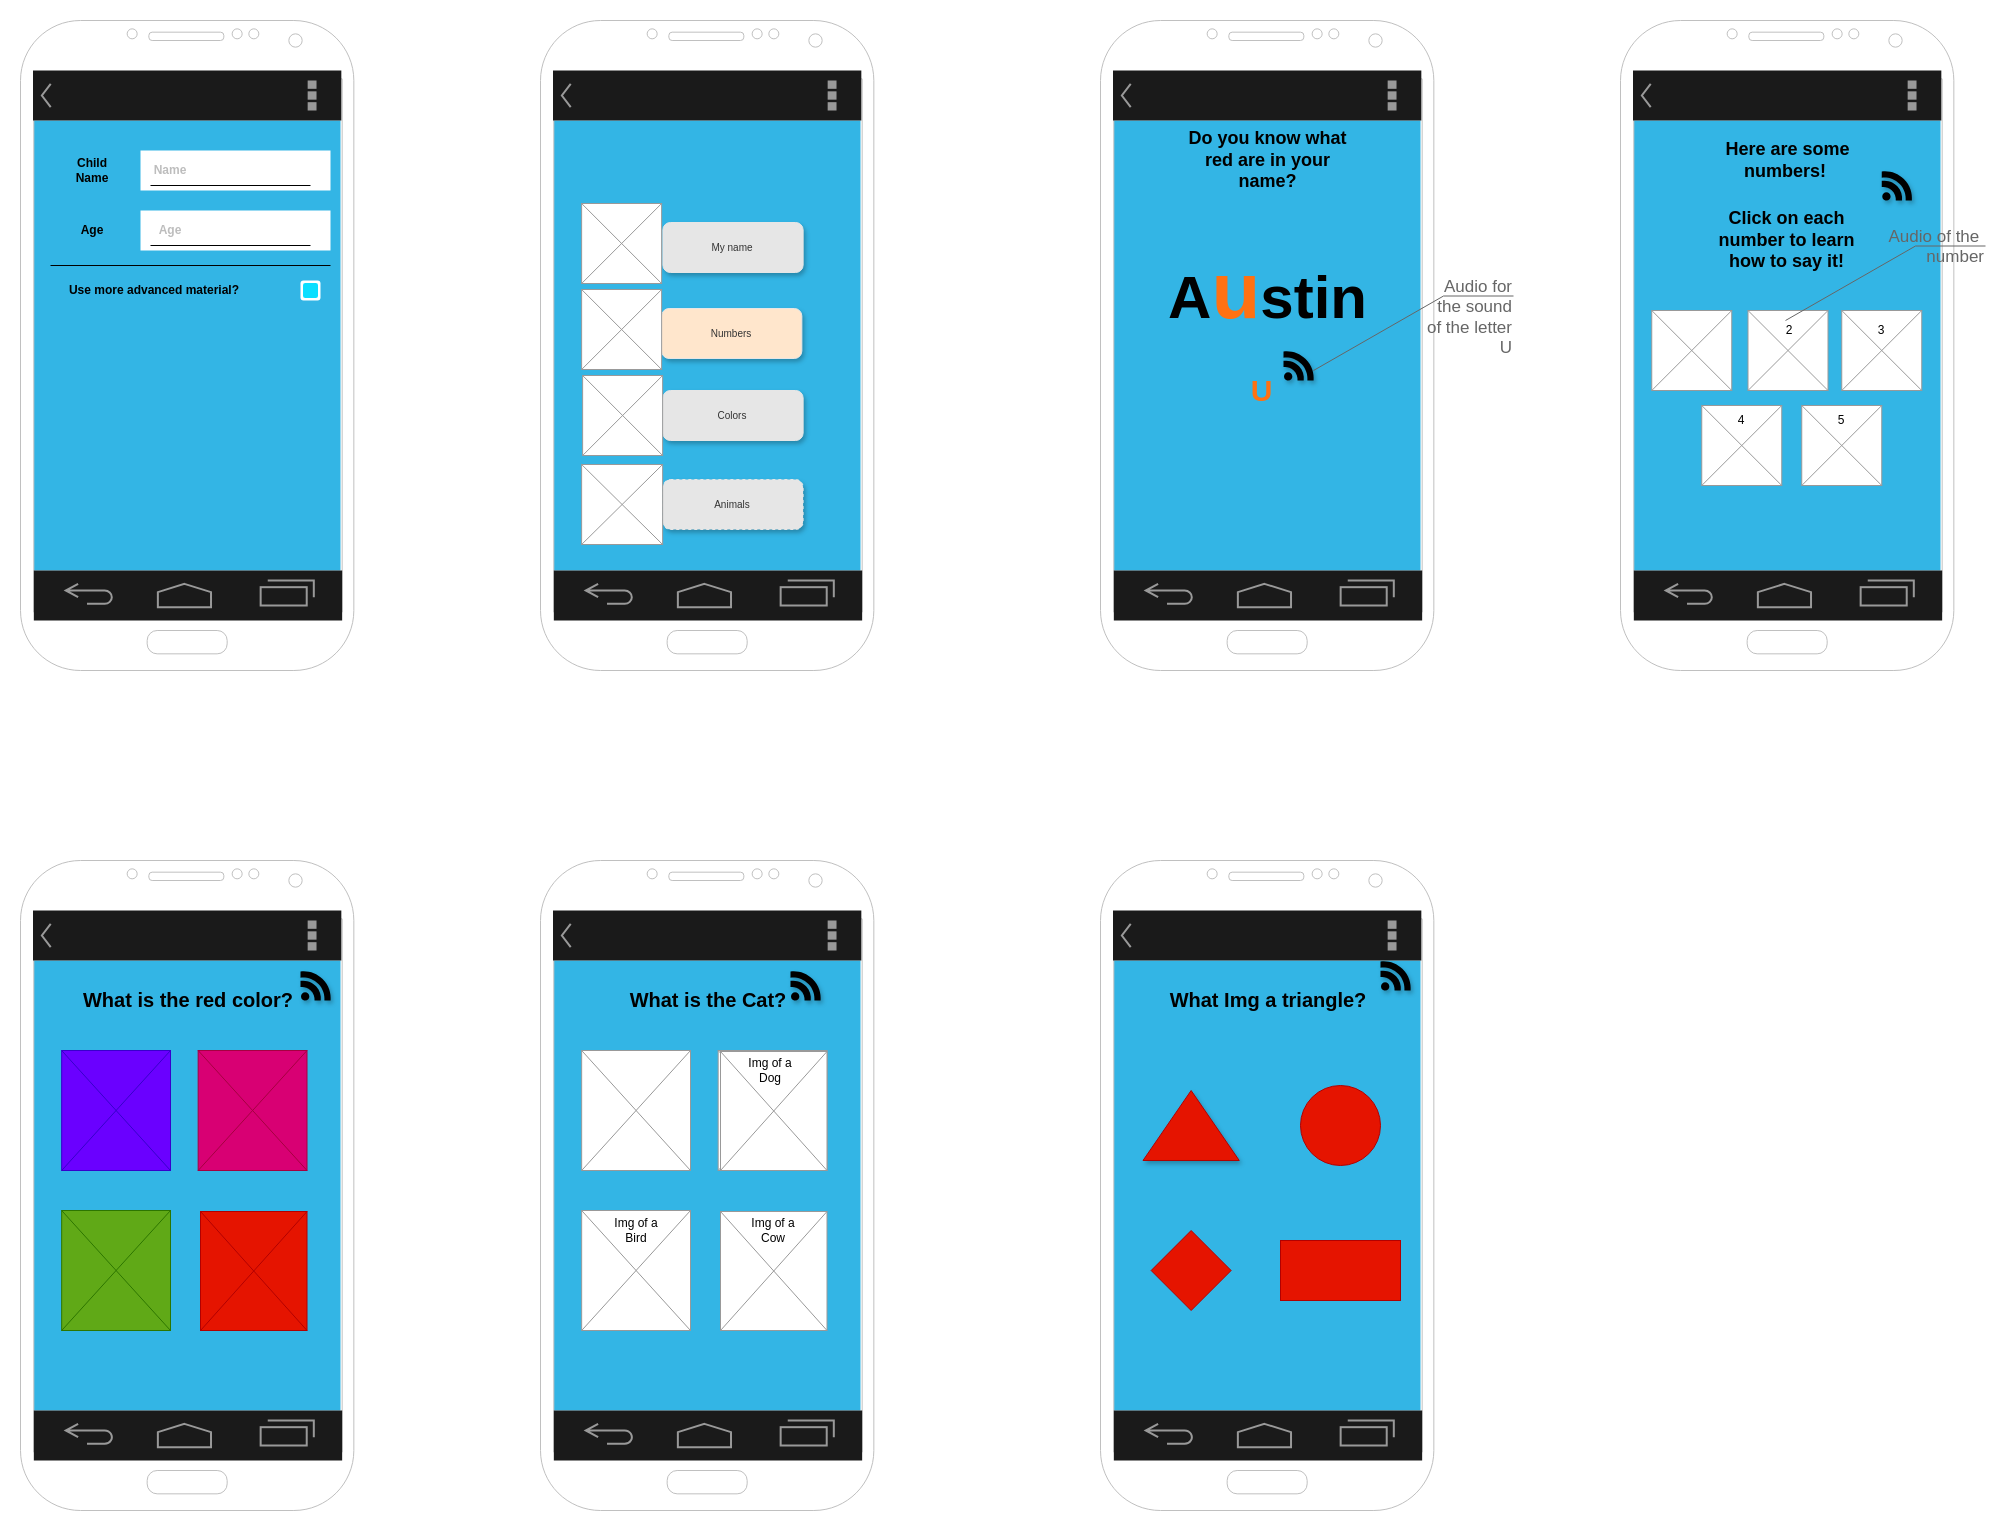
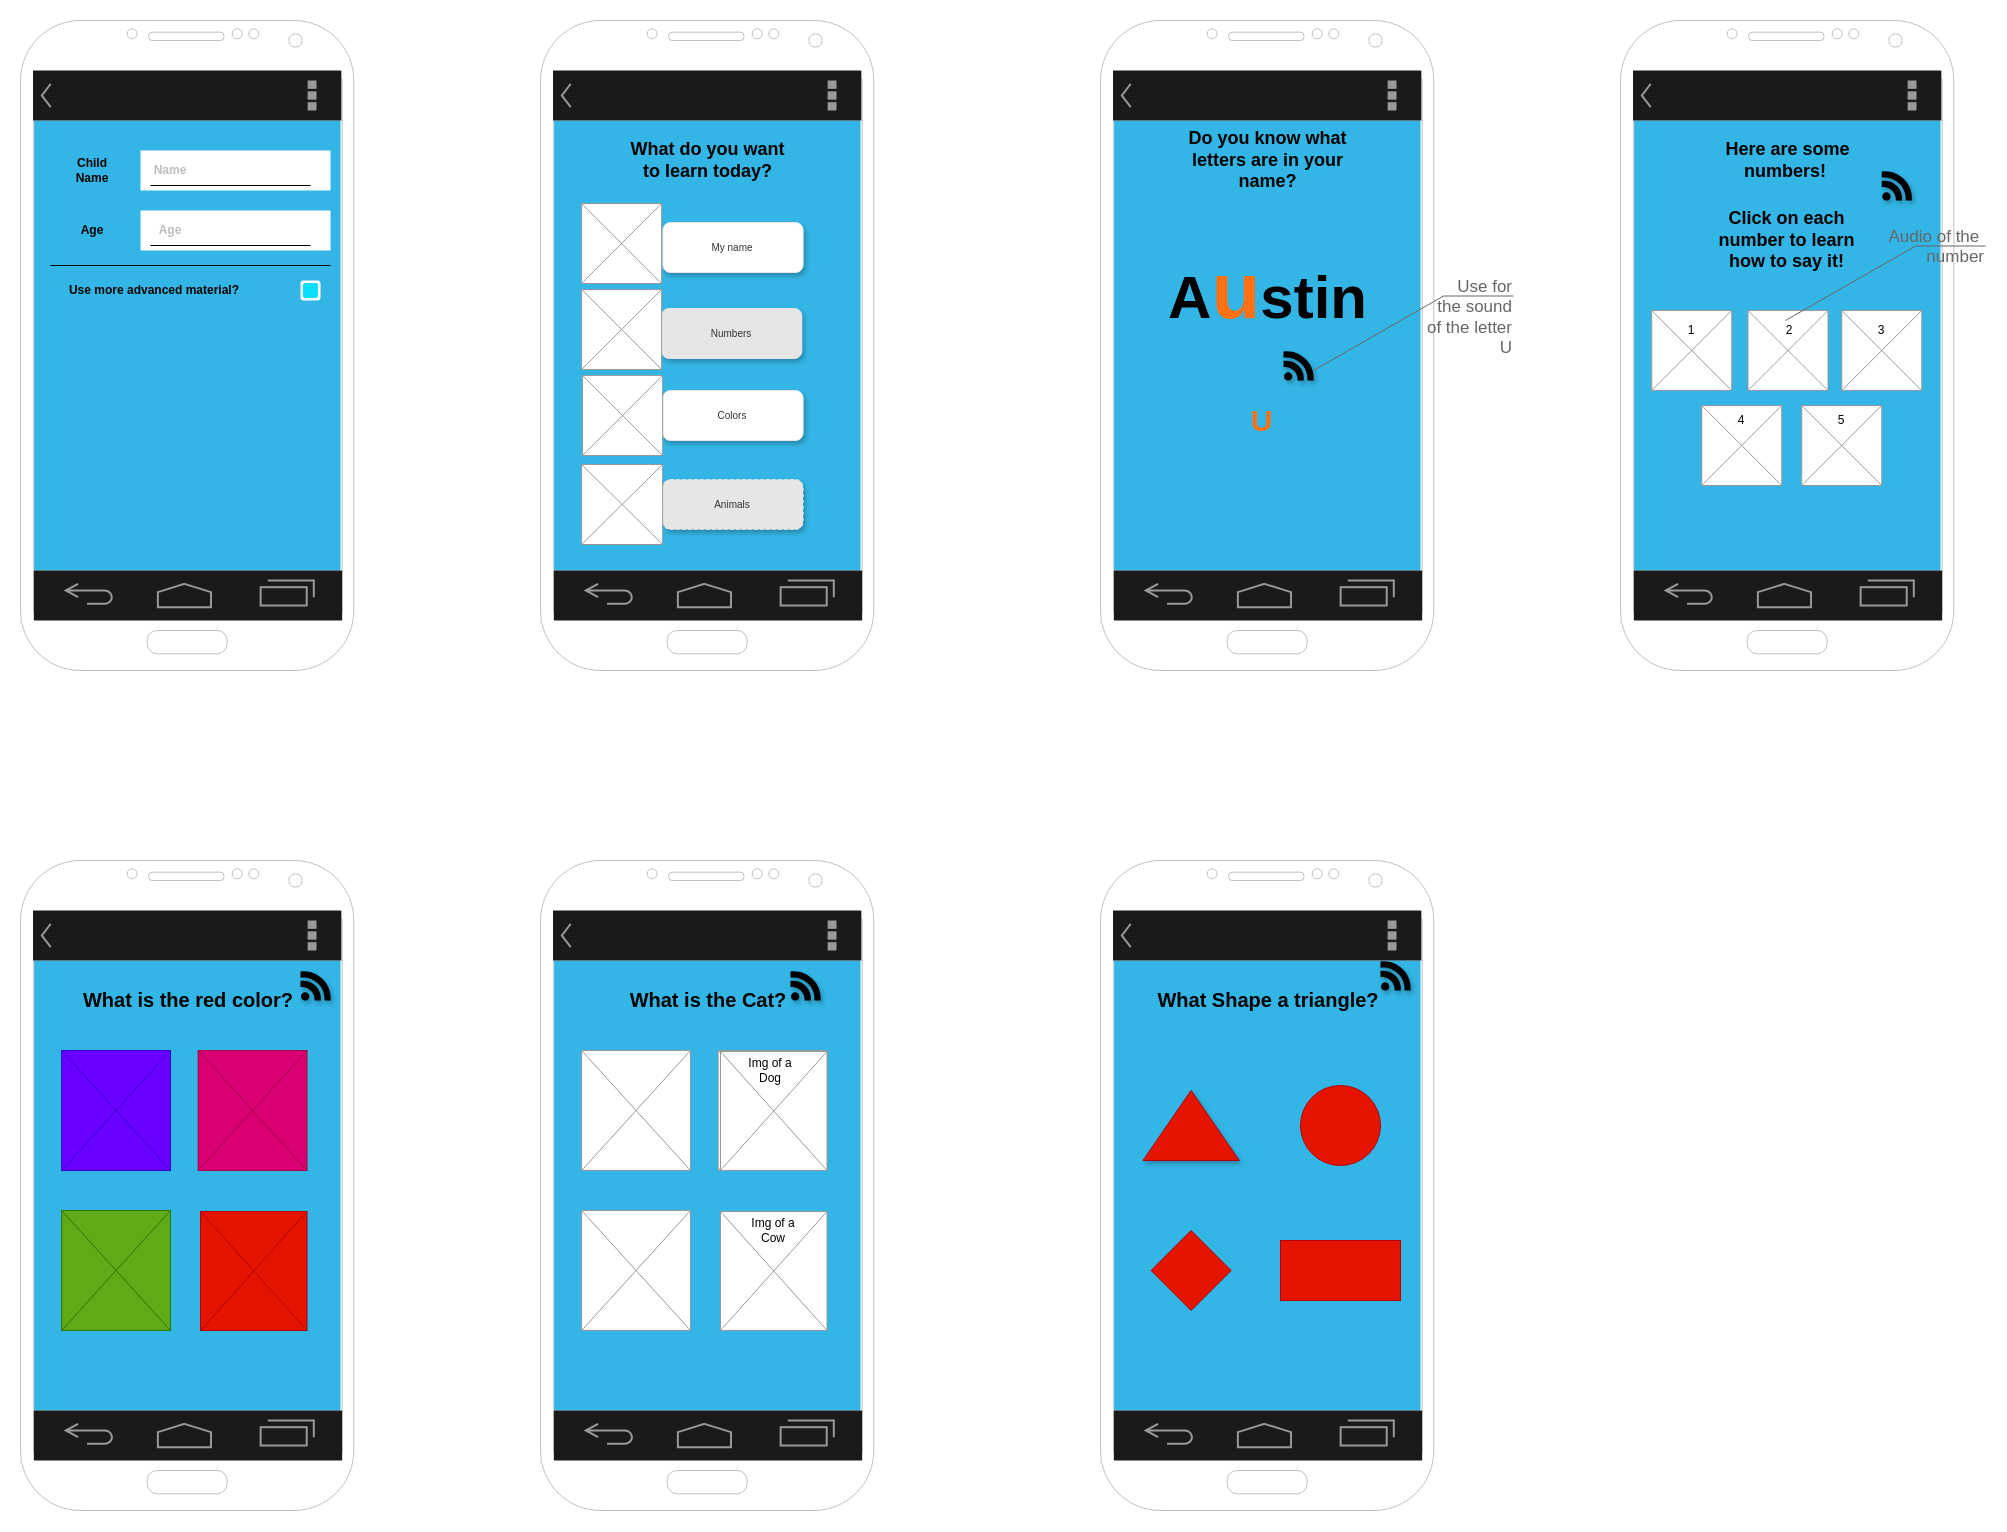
none -> (708, 161)
(1268, 161) -> (1268, 161)
(733, 248) -> (733, 248)
(1457, 318) -> (1457, 318)
none -> (1692, 331)
(732, 334) -> (732, 334)
(1262, 391) -> (1262, 421)
(733, 416) -> (733, 416)
(1269, 1001) -> (1269, 1001)
(636, 1231) -> none
